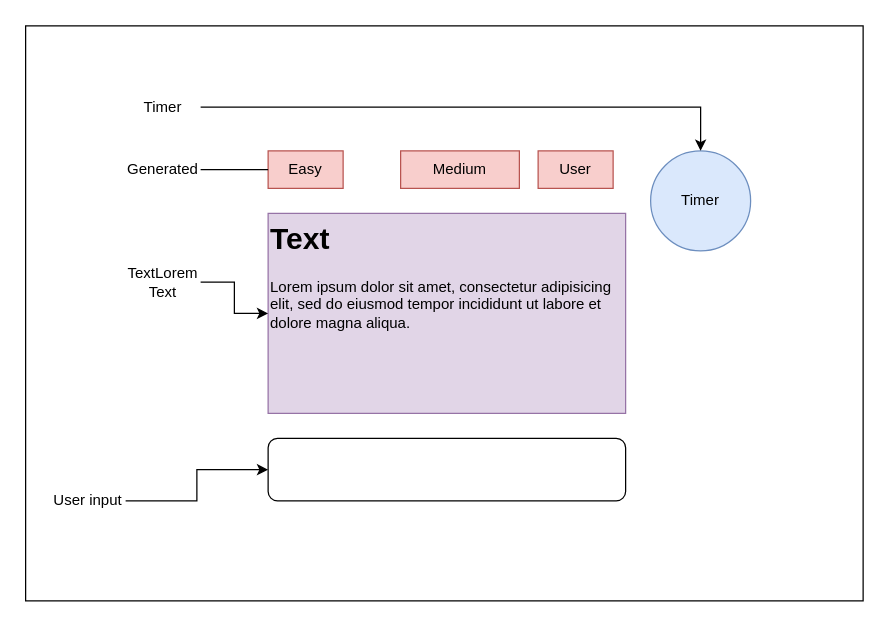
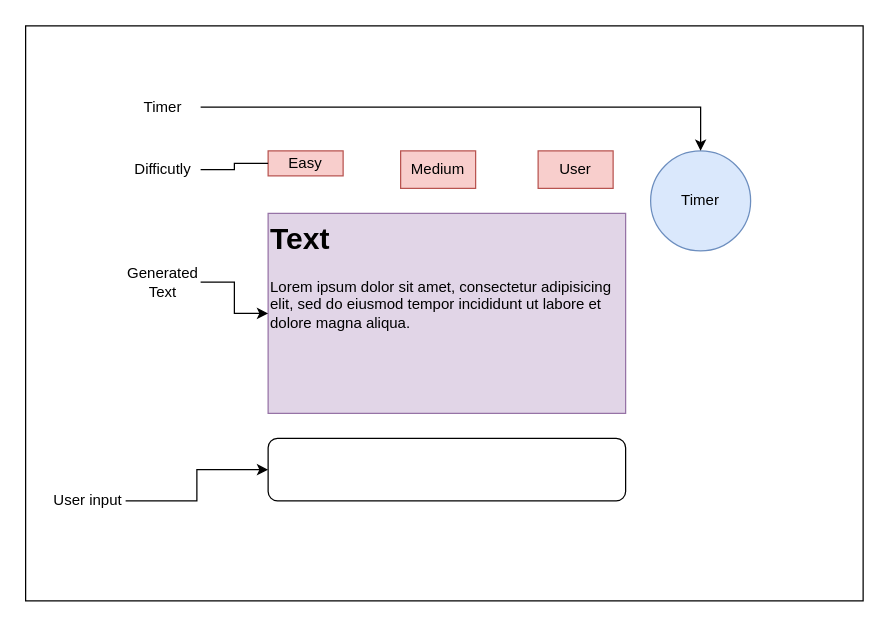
(163, 169) -> (163, 169)
(306, 169) -> (306, 163)
(460, 169) -> (438, 169)
(163, 282) -> (163, 282)
